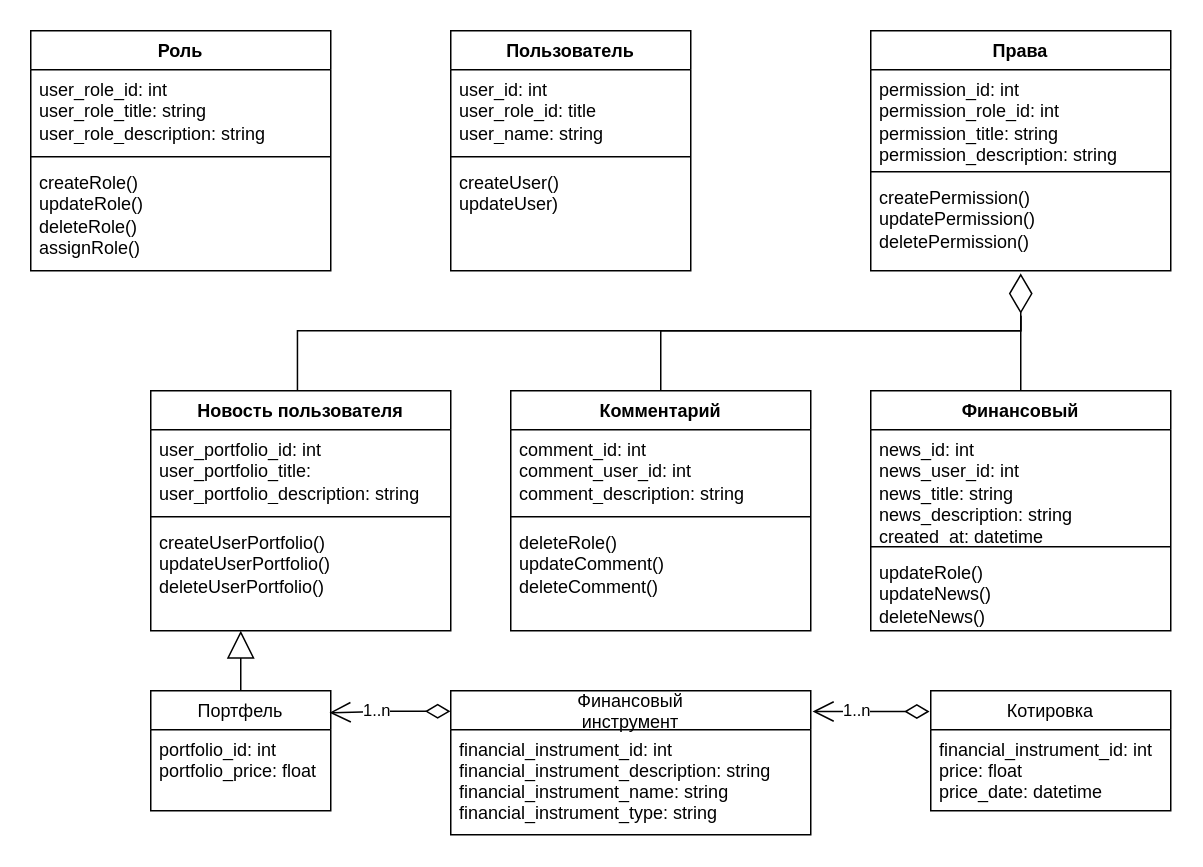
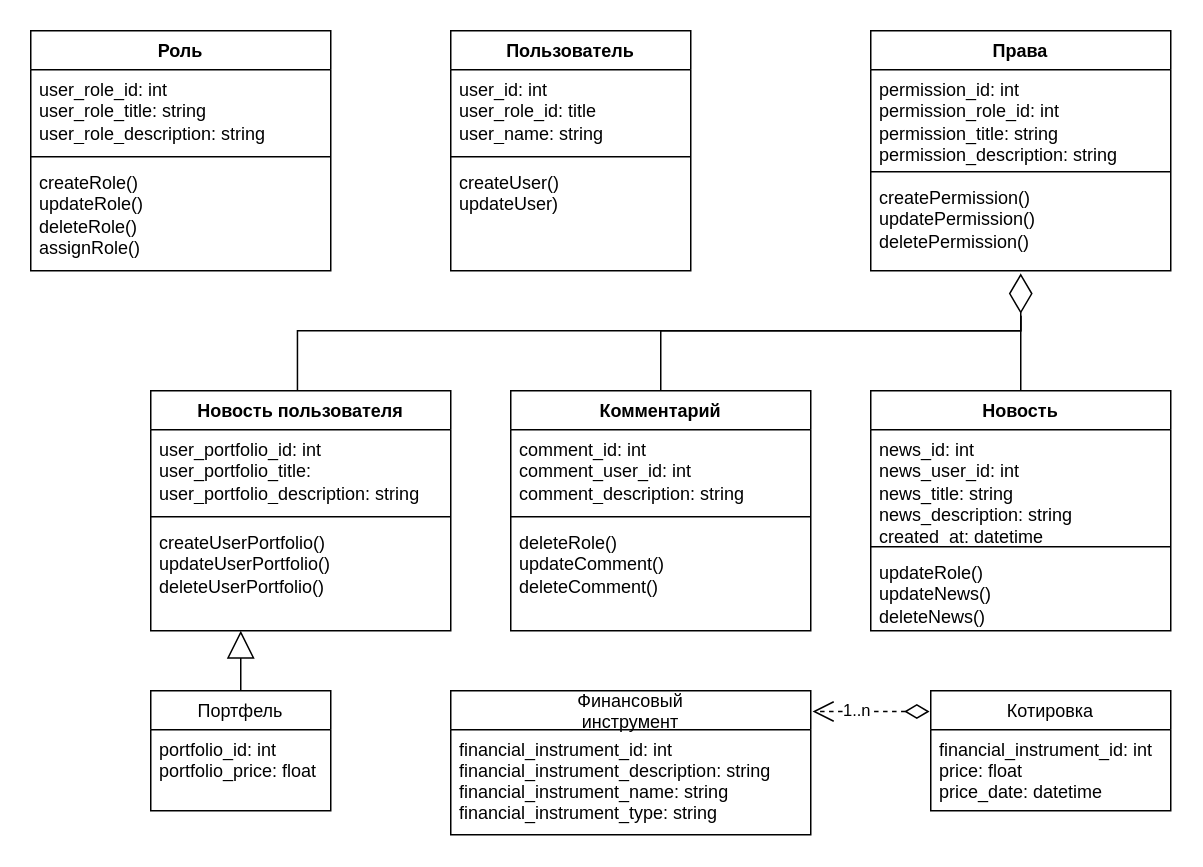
(1021, 412) -> (1021, 412)
(380, 712) -> none
(886, 712) -> (886, 712)
